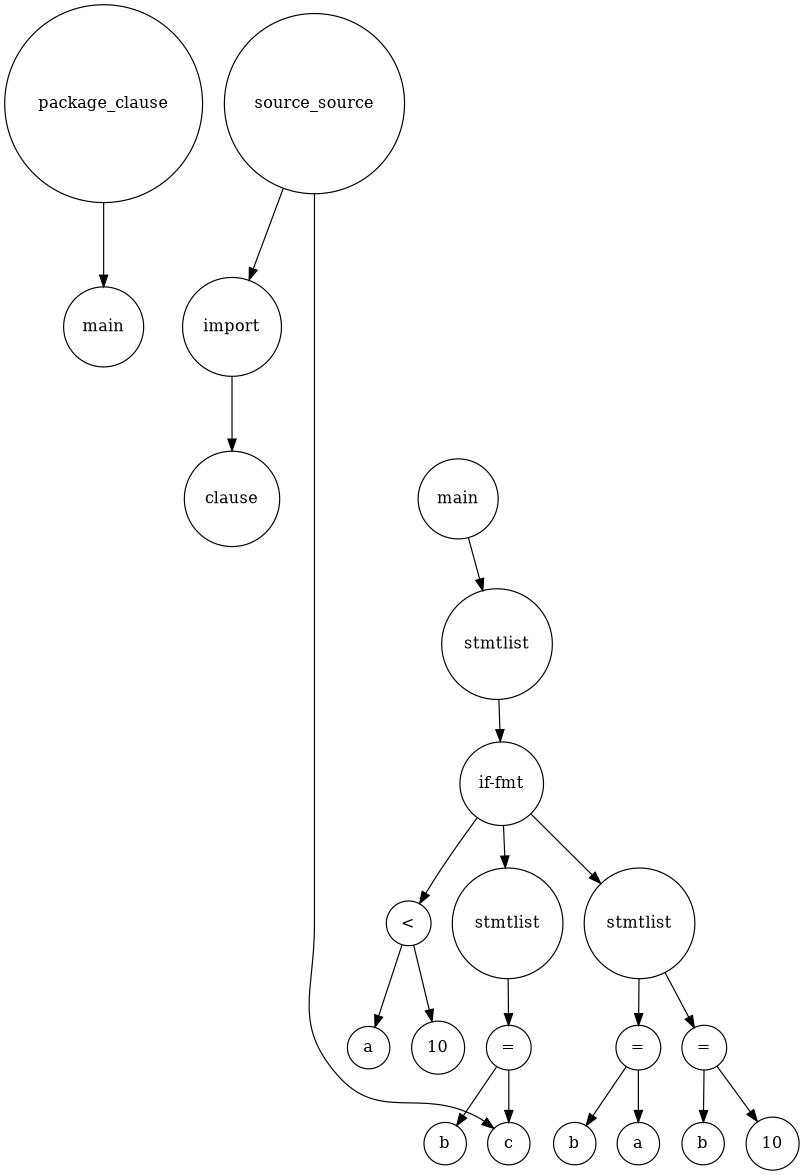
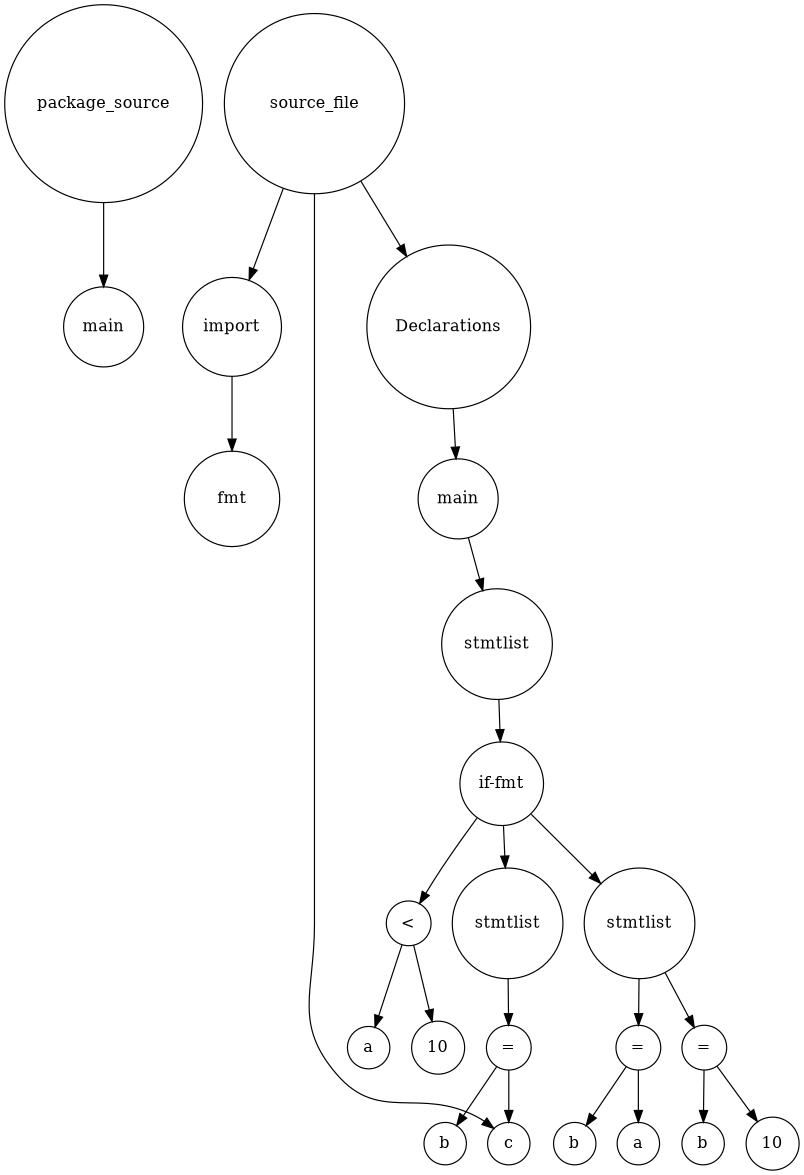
(104, 104) -> (104, 104)
(314, 104) -> (314, 104)
none -> (449, 327)
(232, 499) -> (232, 499)
